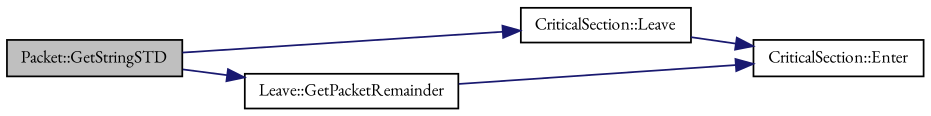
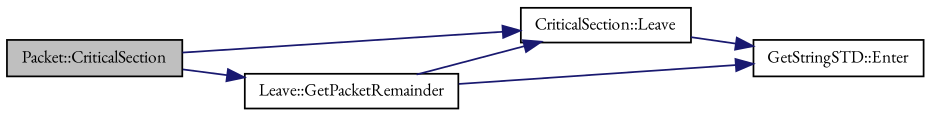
(95, 58) -> (95, 58)
(839, 58) -> (839, 58)
none -> (470, 60)
